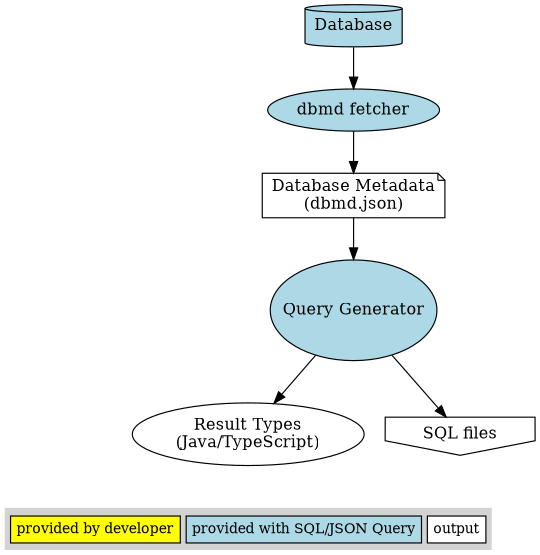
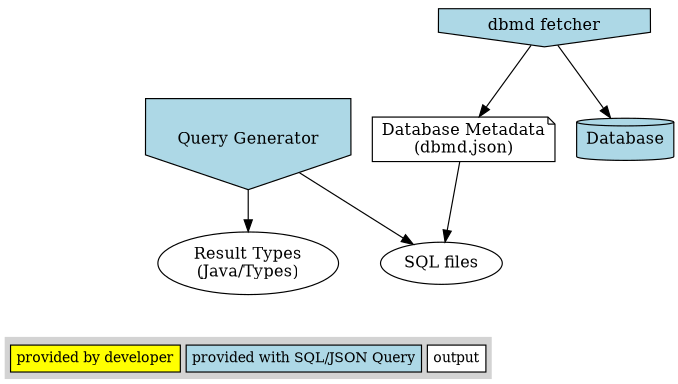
(354, 62) -> (581, 77)
(354, 110) -> (544, 26)
(354, 233) -> (453, 196)
(354, 310) -> (248, 139)
(248, 434) -> (248, 263)
(460, 434) -> (441, 263)
